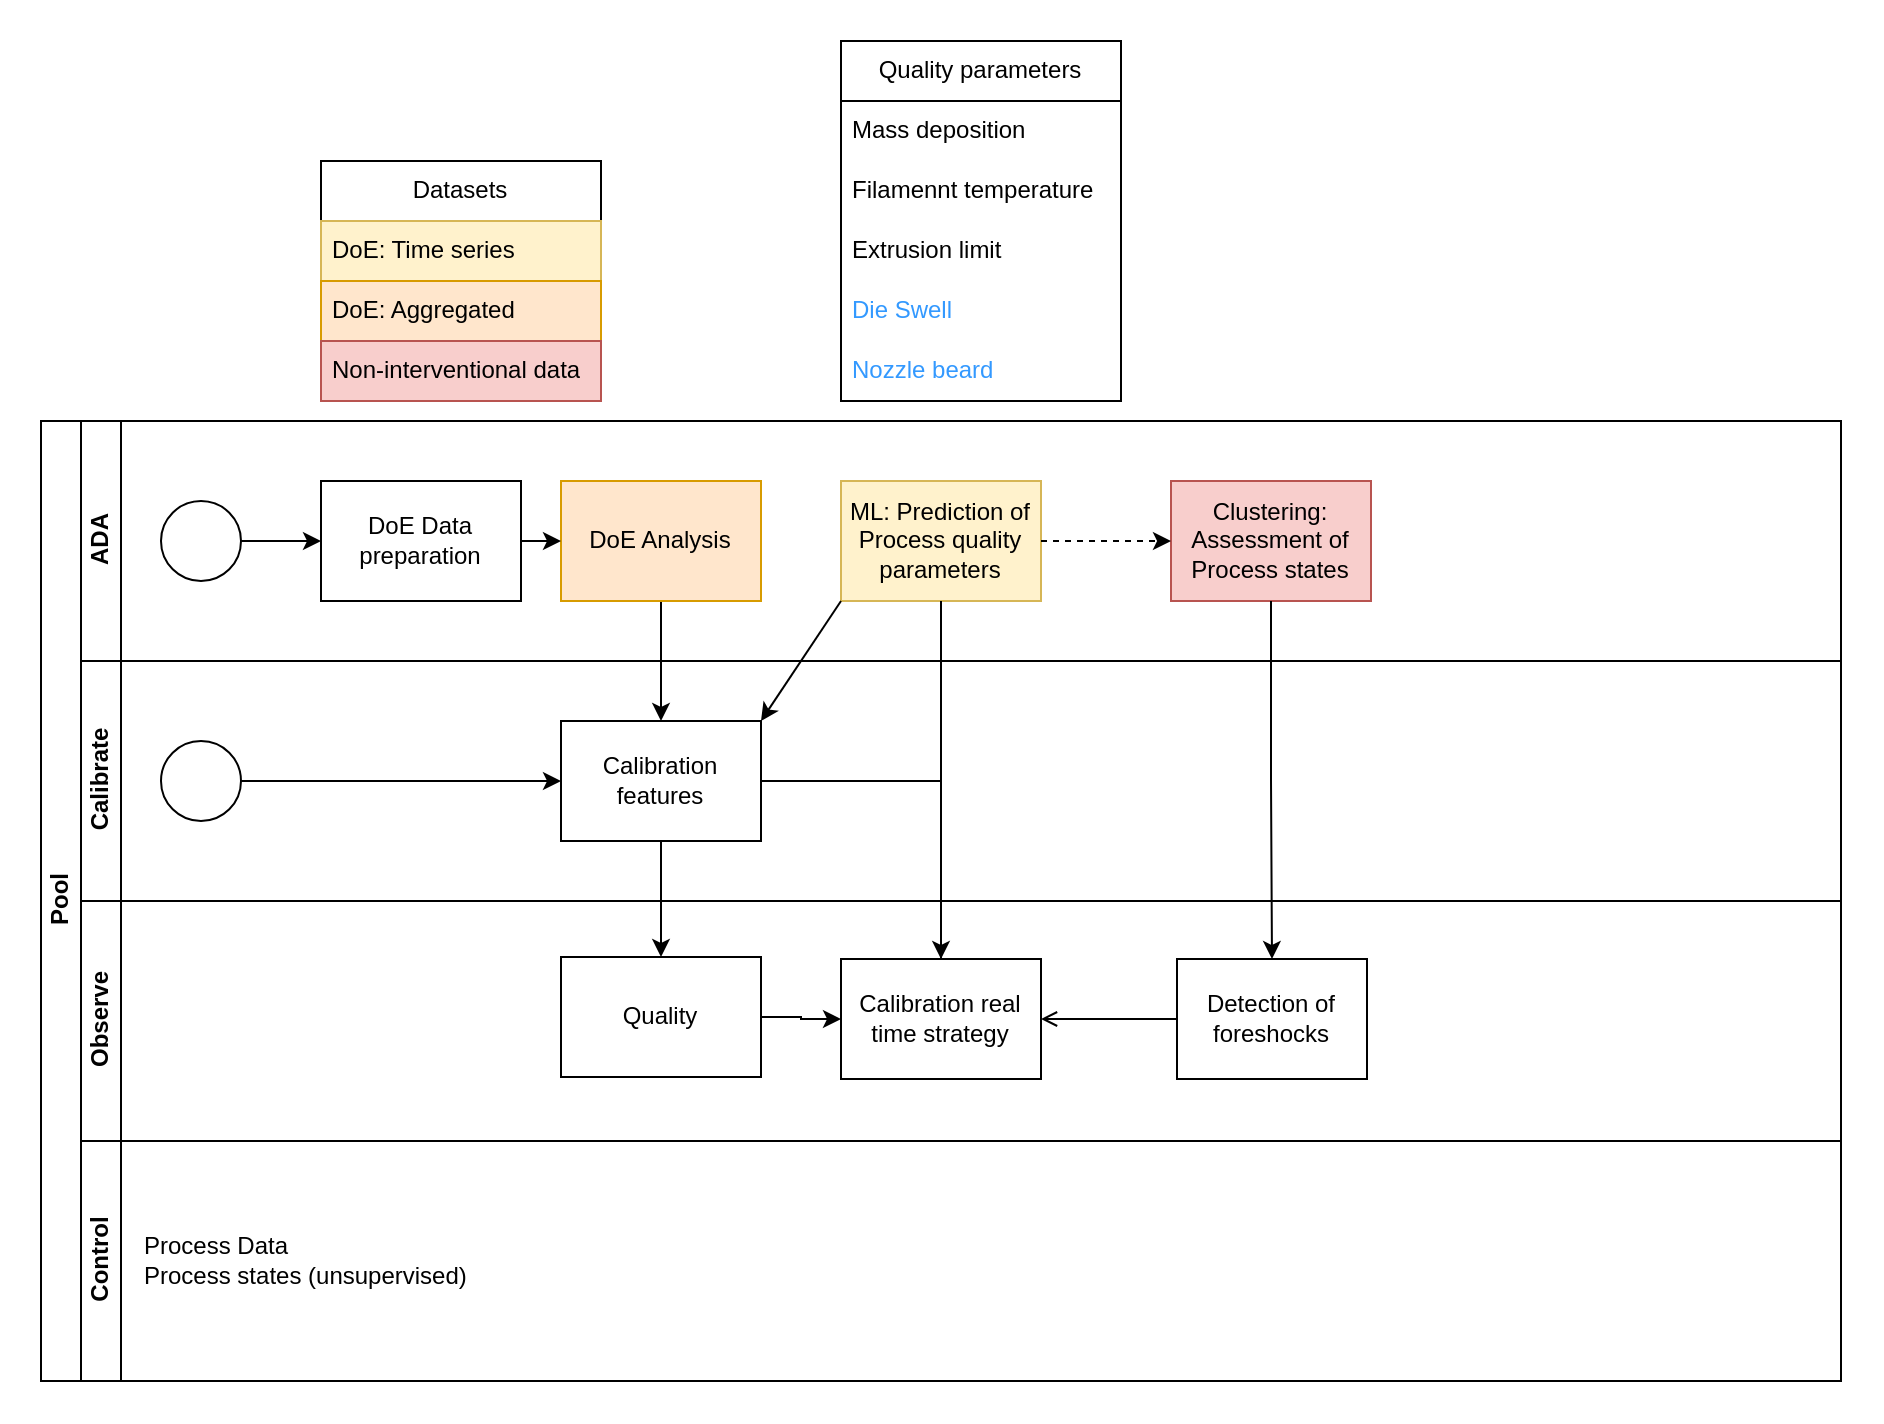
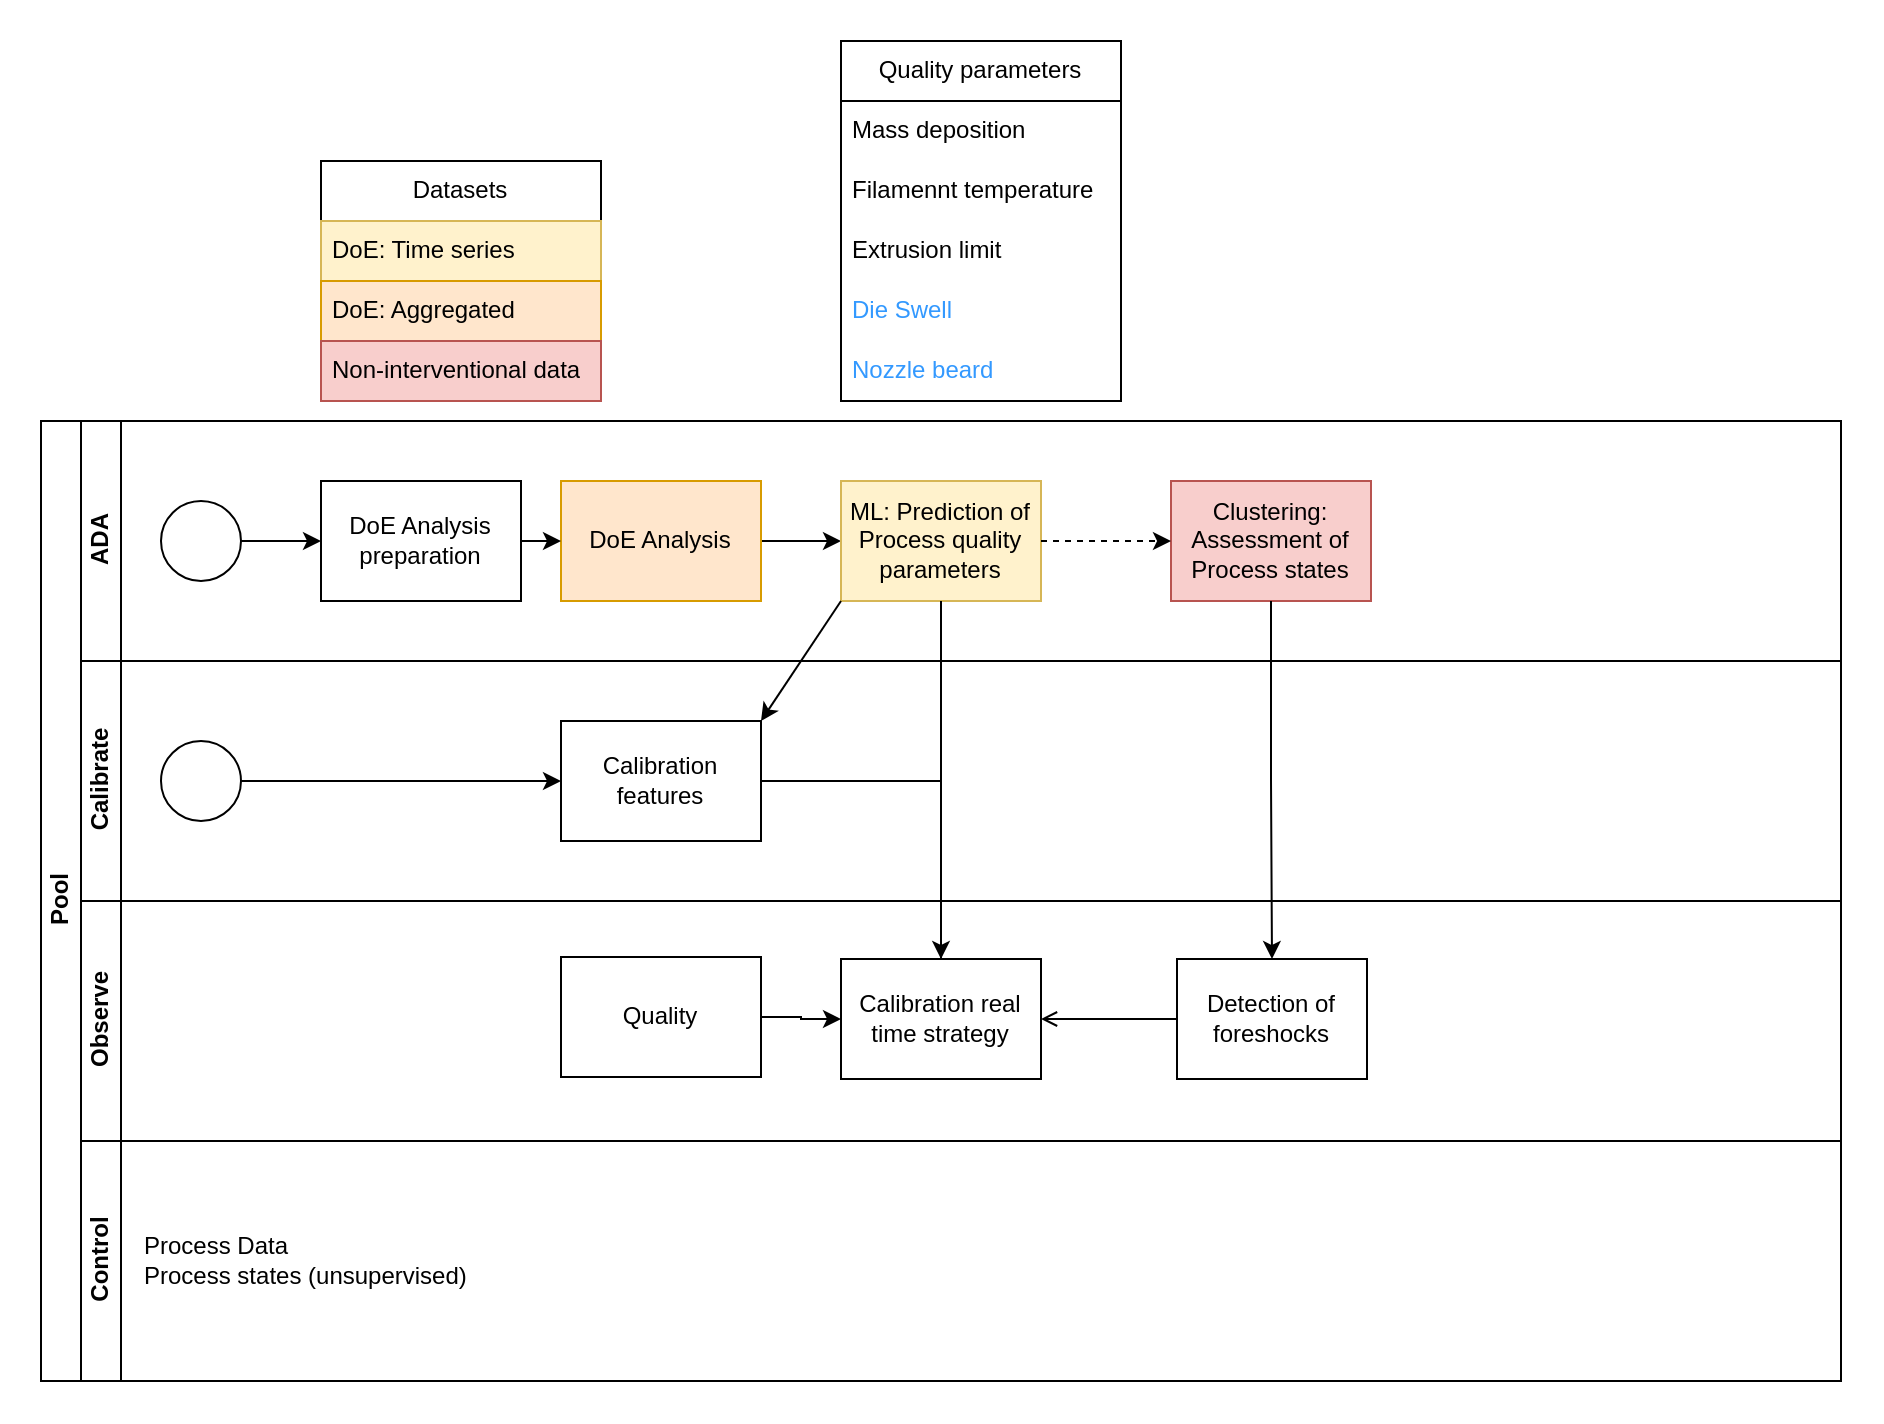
(421, 541) -> (421, 541)
(661, 629) -> (794, 541)
(661, 869) -> none
